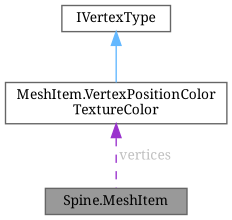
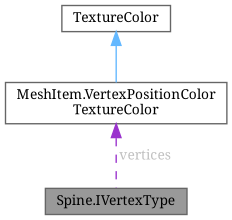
(116, 19) -> (116, 19)
(116, 201) -> (116, 201)
